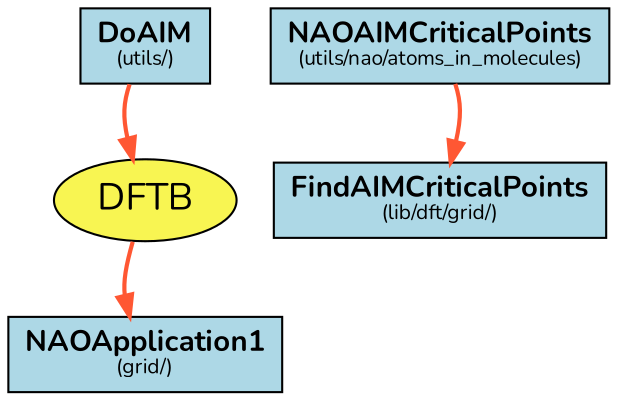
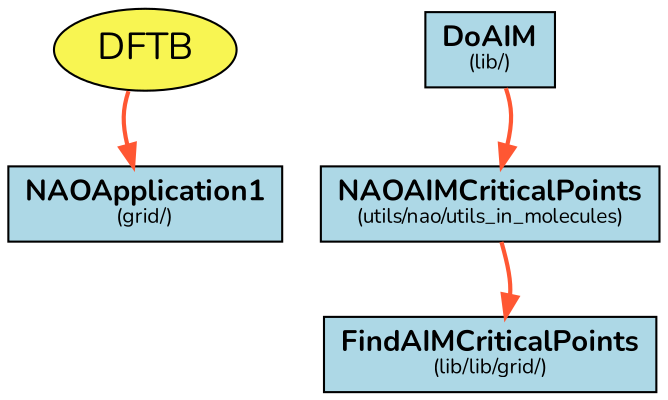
(145, 59) -> (490, 62)
(440, 59) -> (490, 217)
(124, 111) -> (511, 117)
(440, 213) -> (490, 367)
